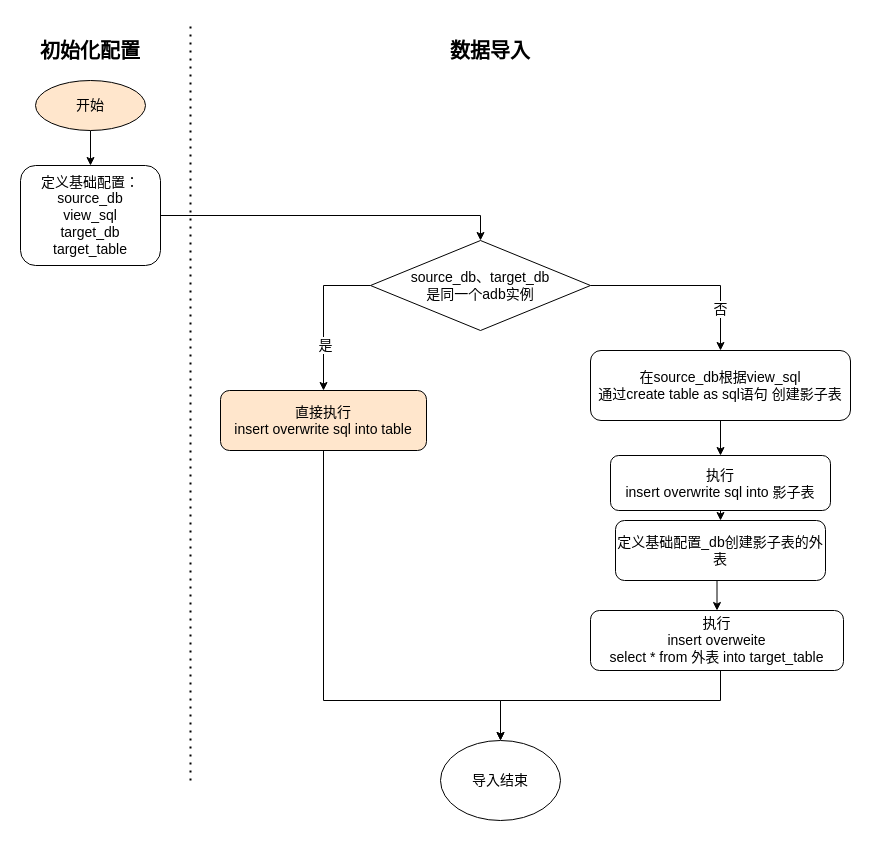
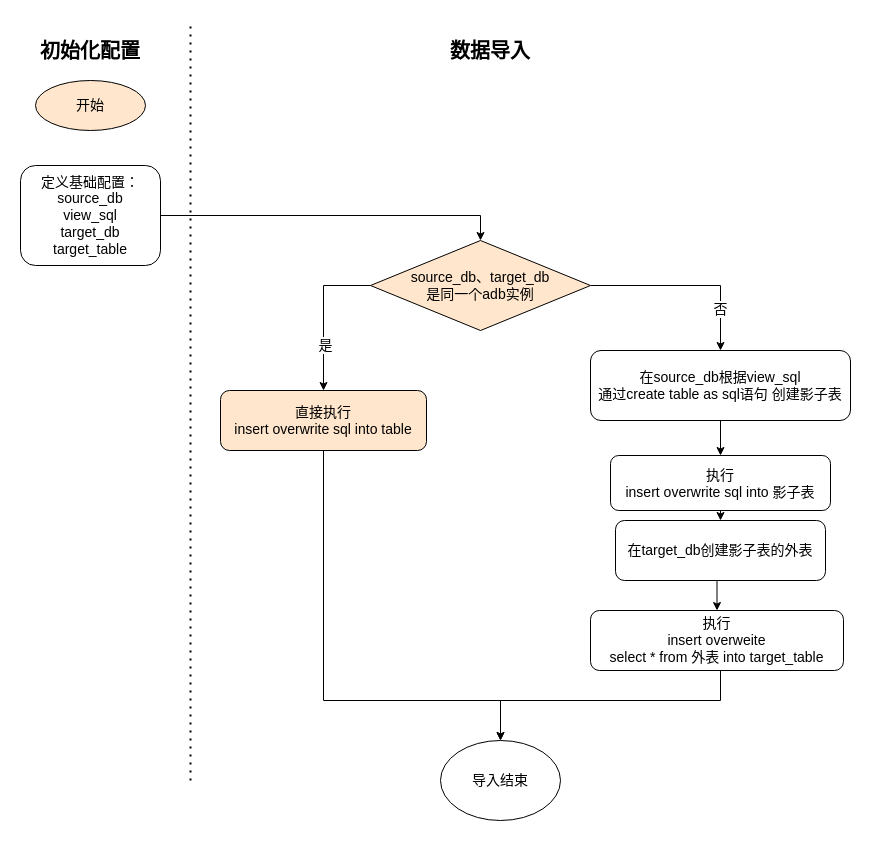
(91, 145) -> none
(481, 286) -> (481, 286)
(721, 551) -> (721, 551)
